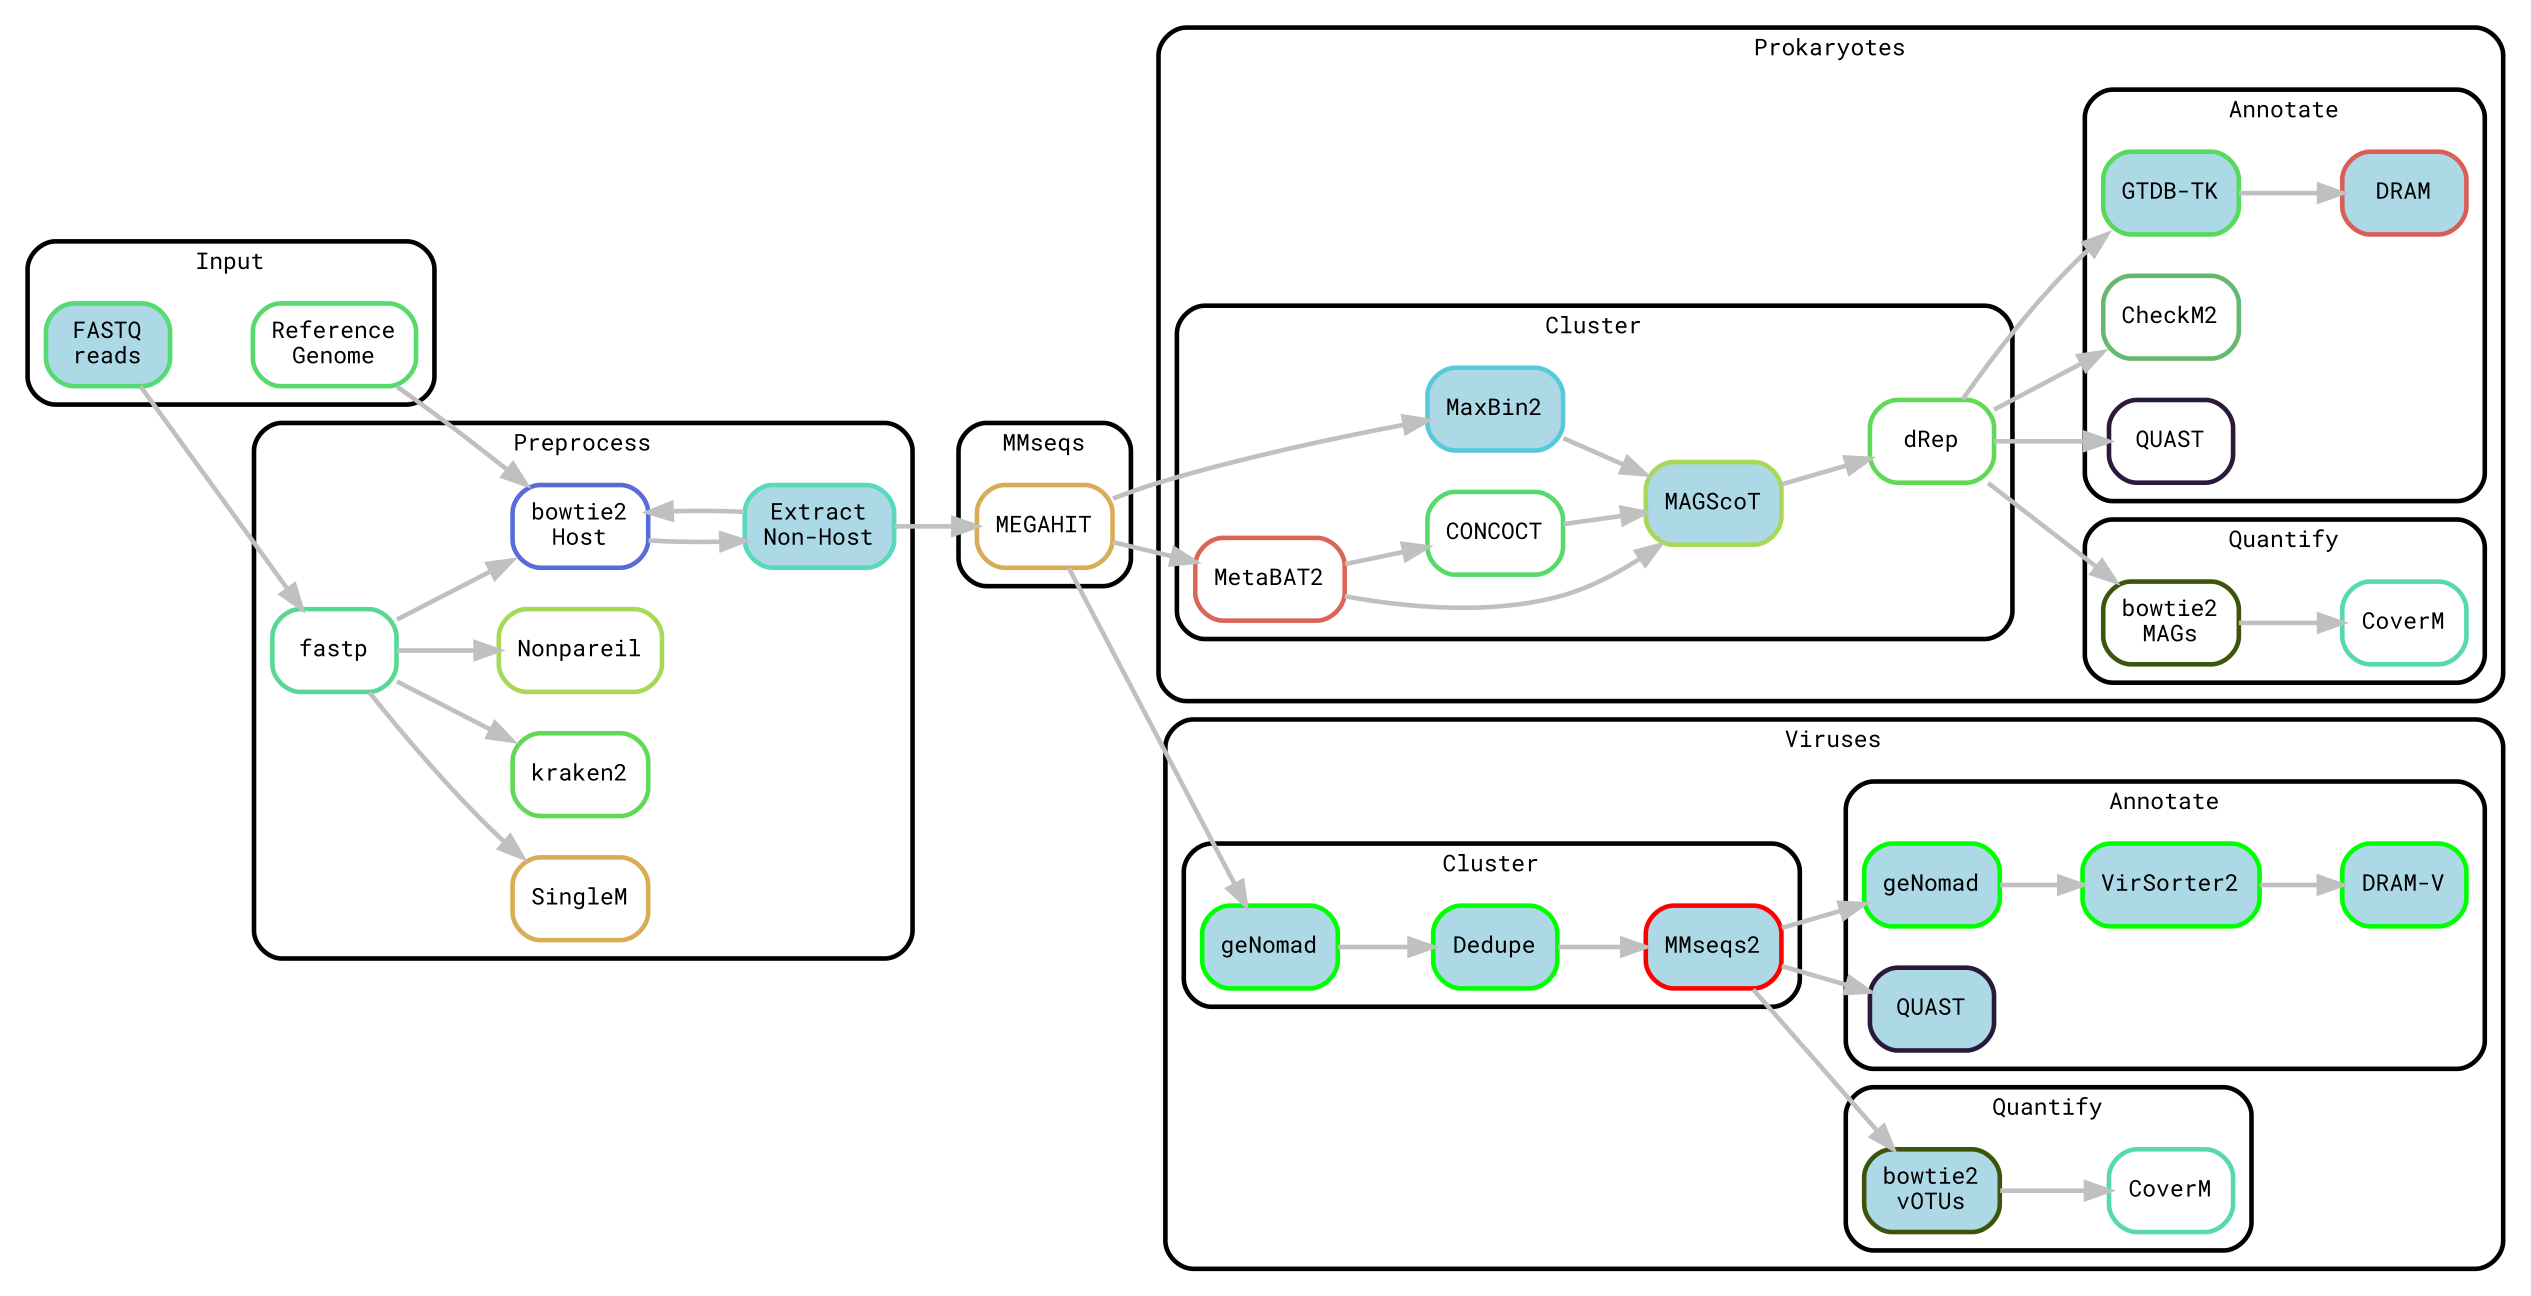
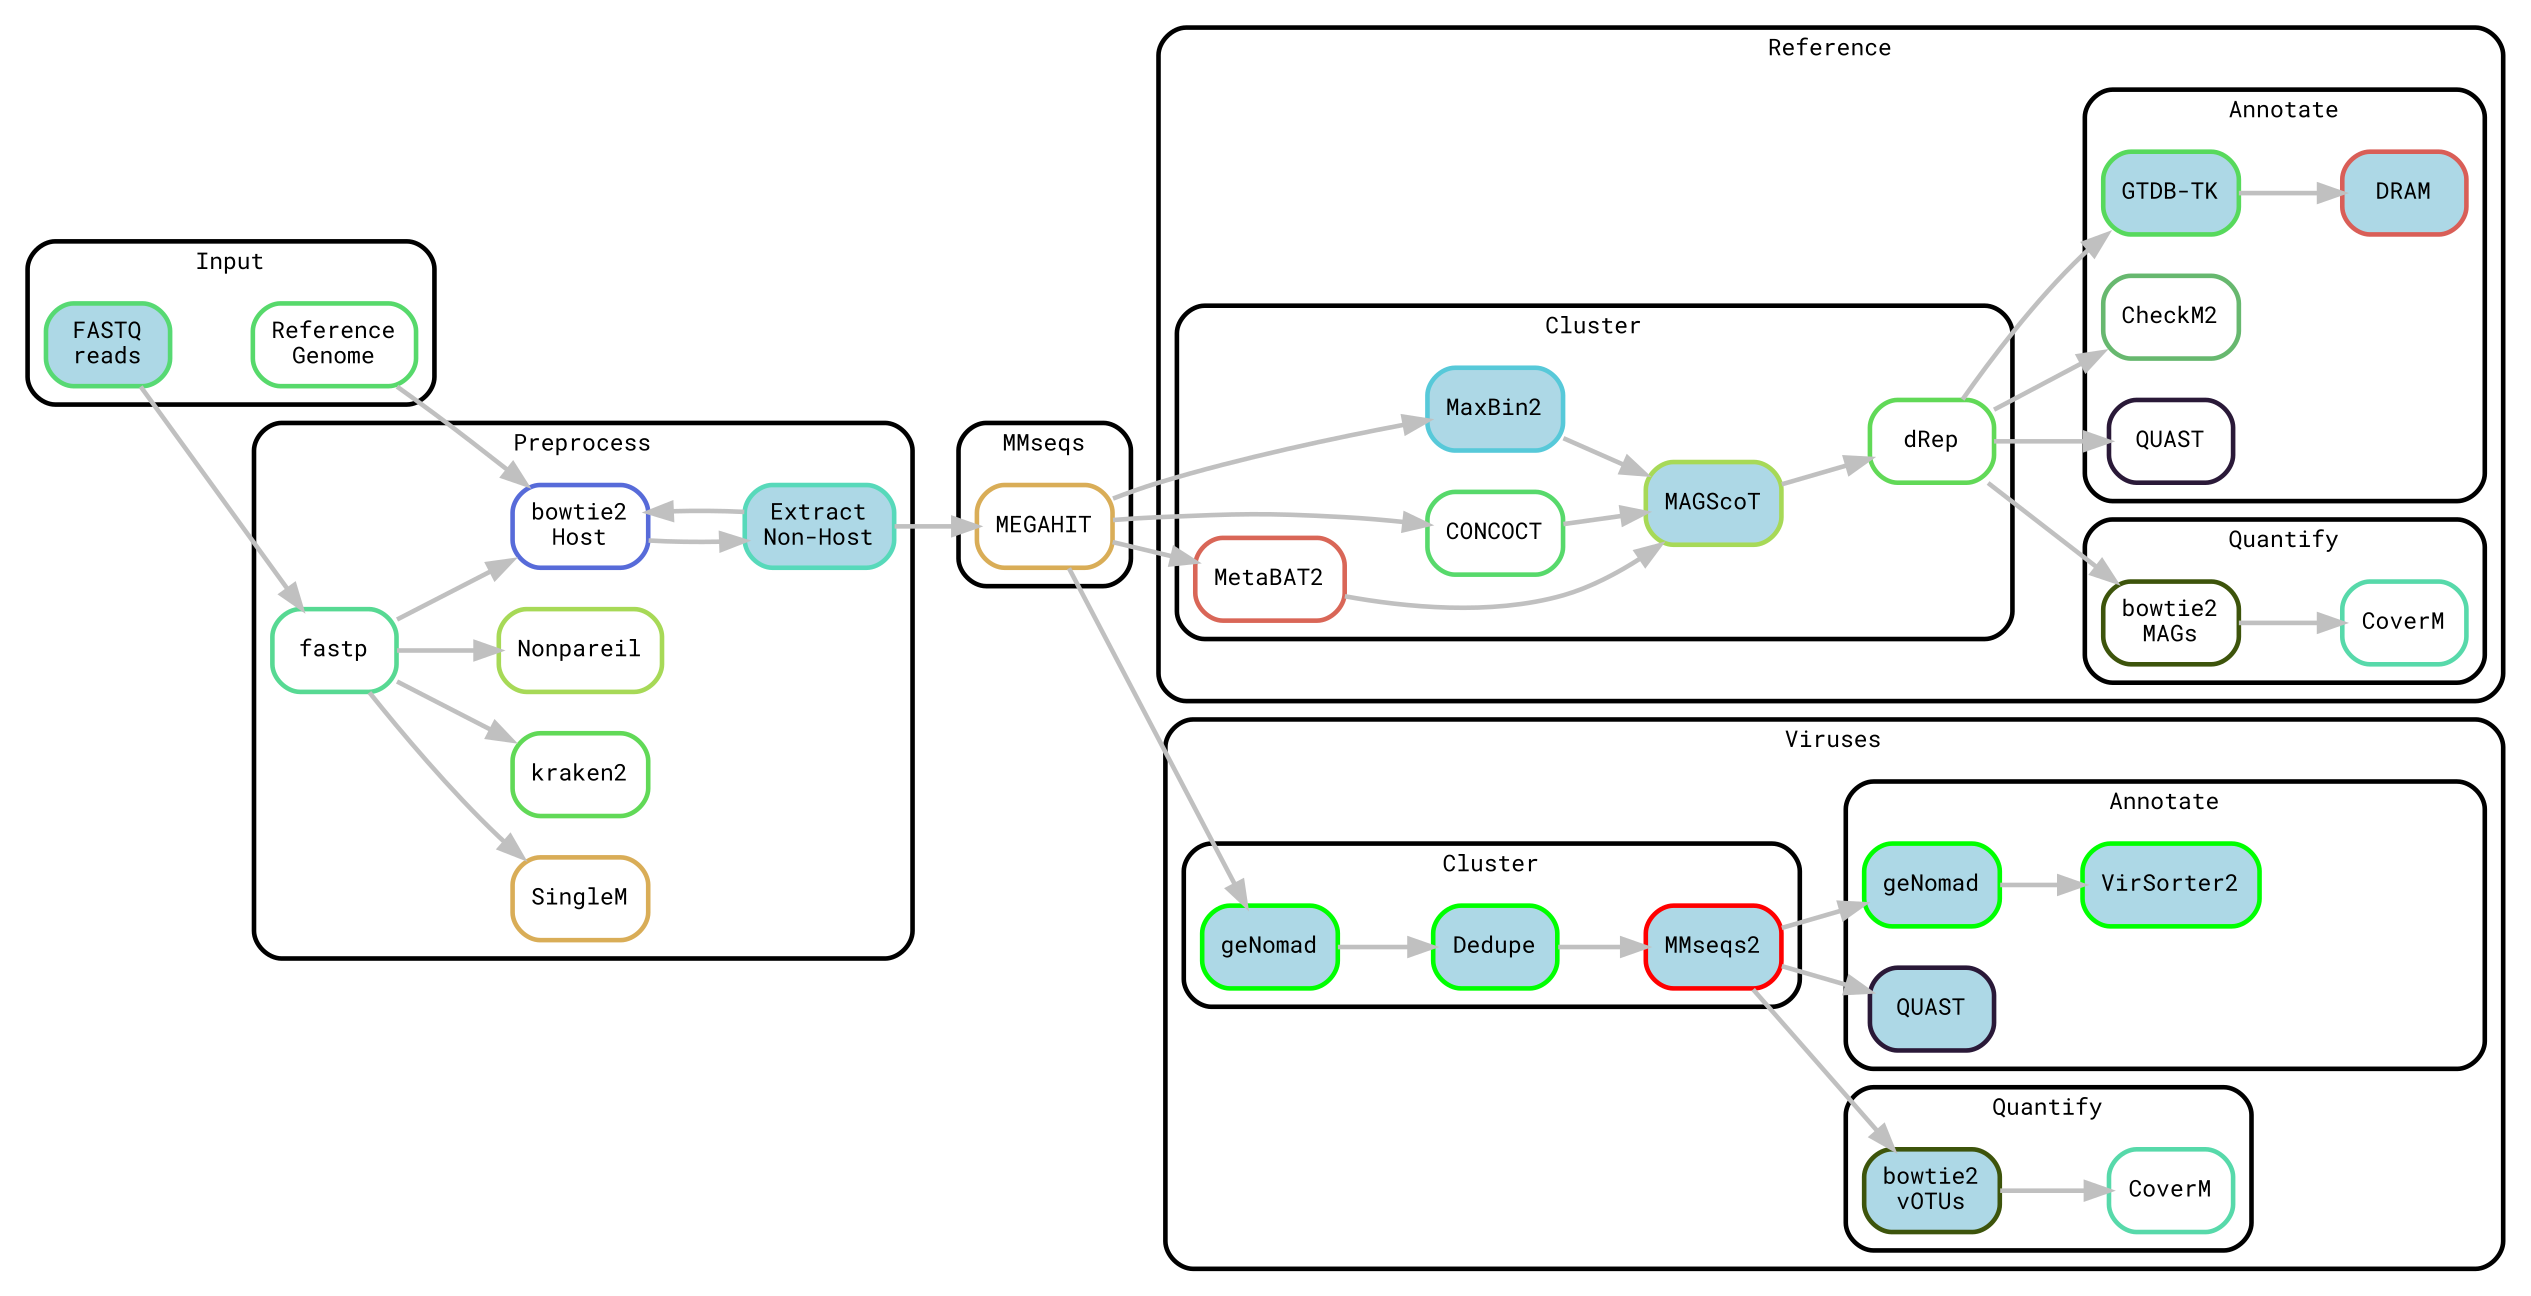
(1831, 49) -> (1831, 49)
(1374, 558) -> (1259, 514)
(2404, 885) -> none
